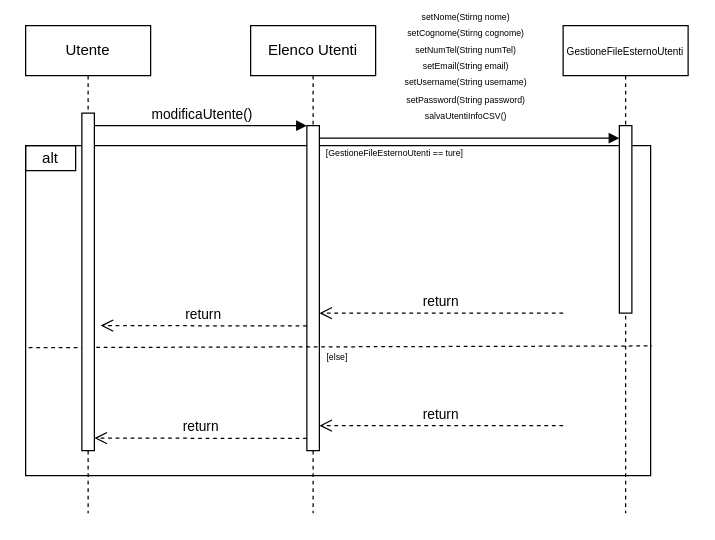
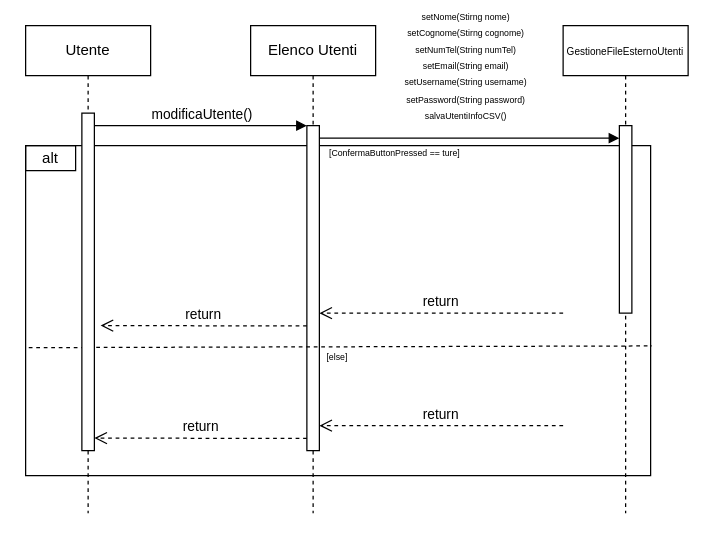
(395, 152) -> (395, 152)
